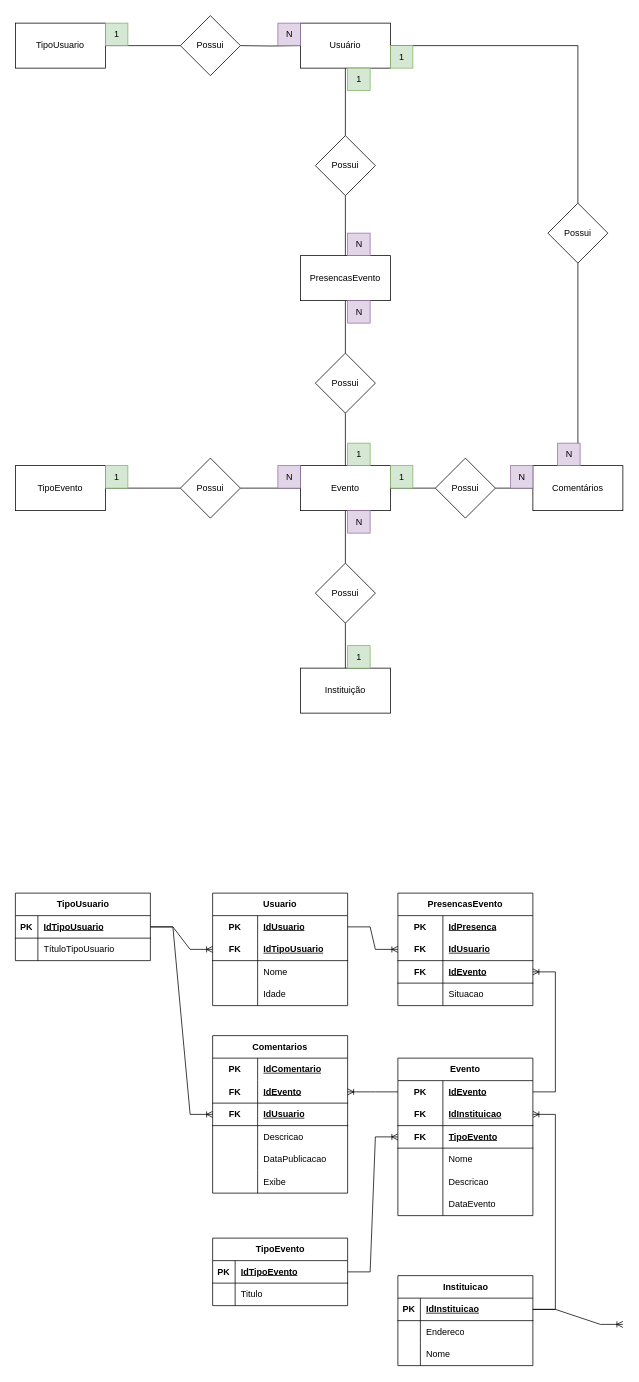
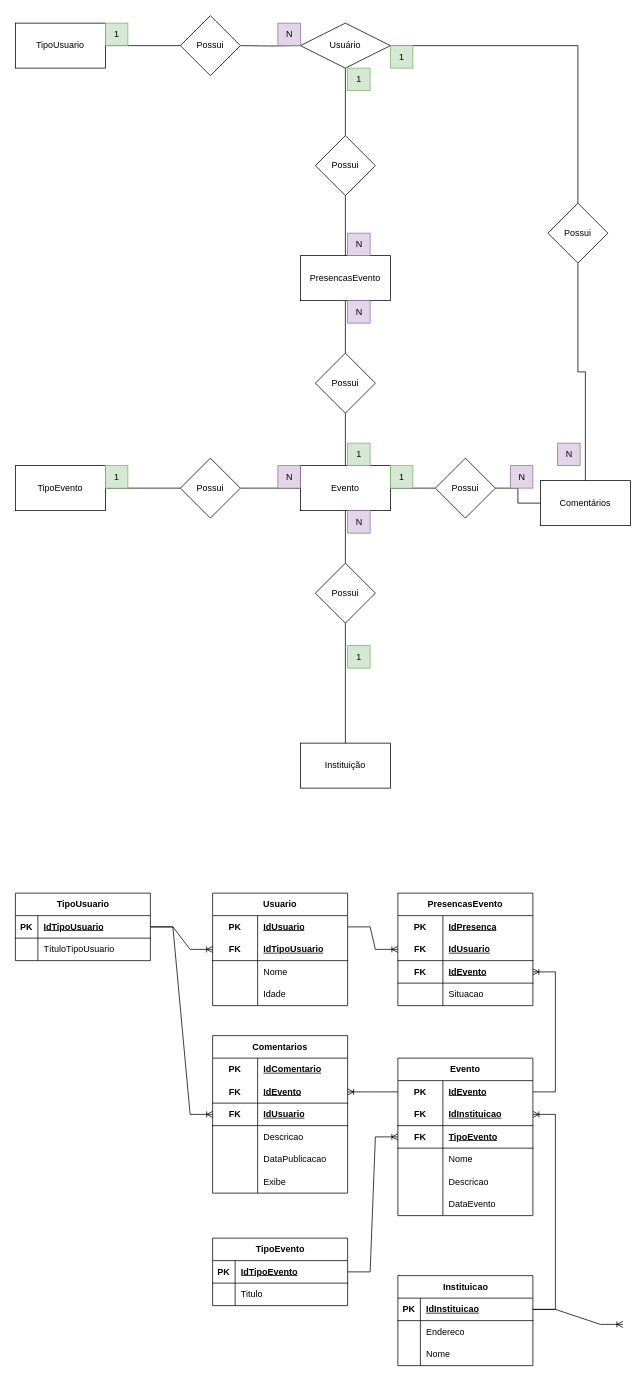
(345, 45) -> (345, 45)
(578, 488) -> (585, 503)
(345, 690) -> (345, 765)
